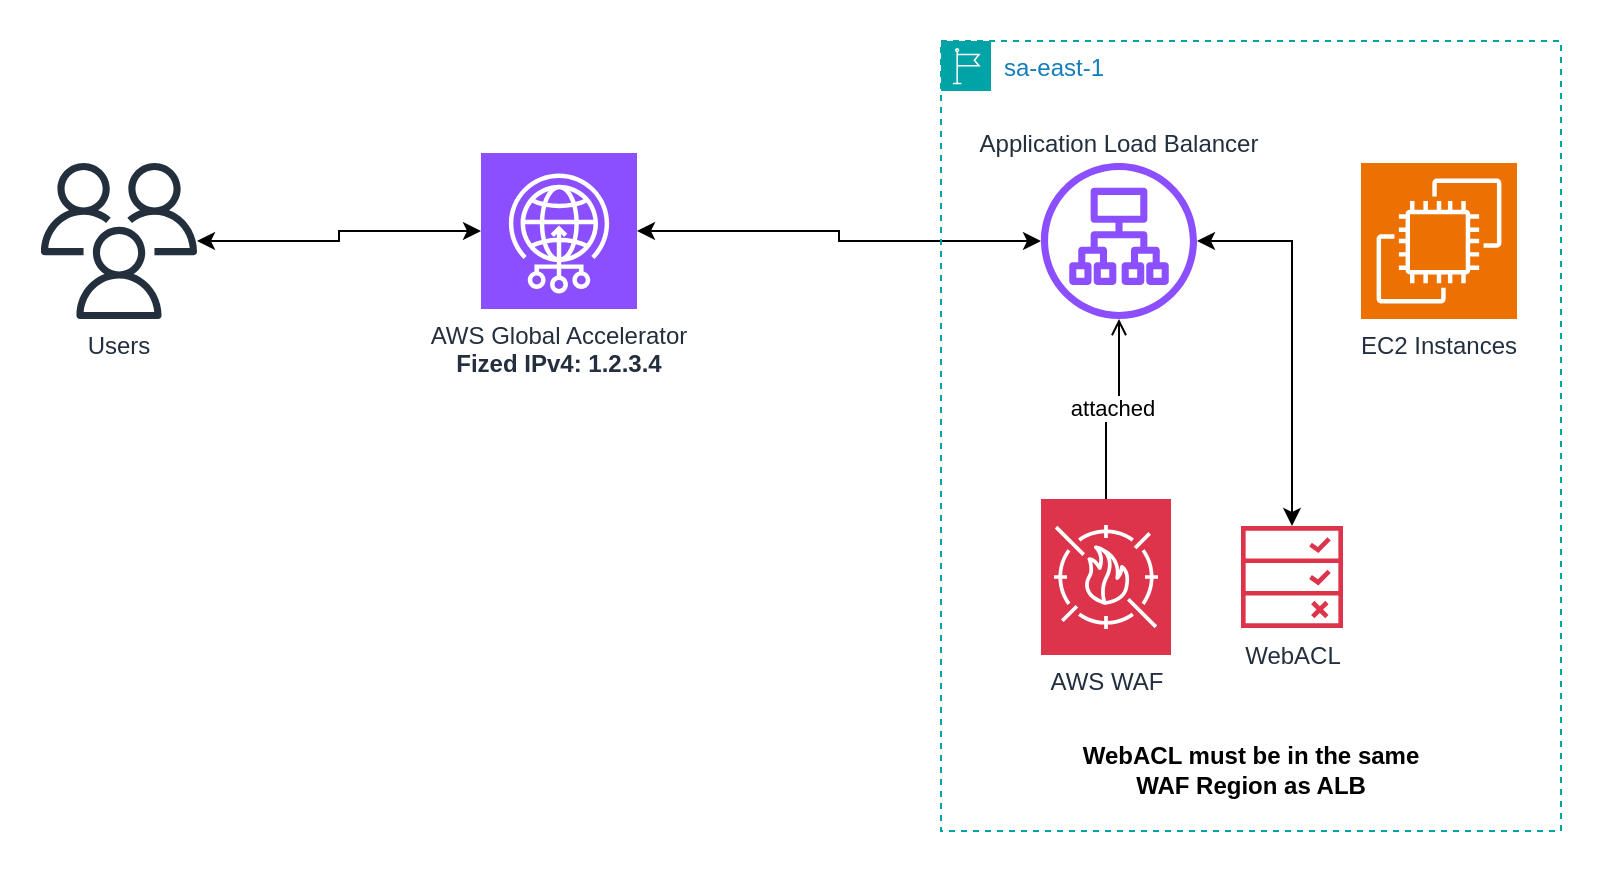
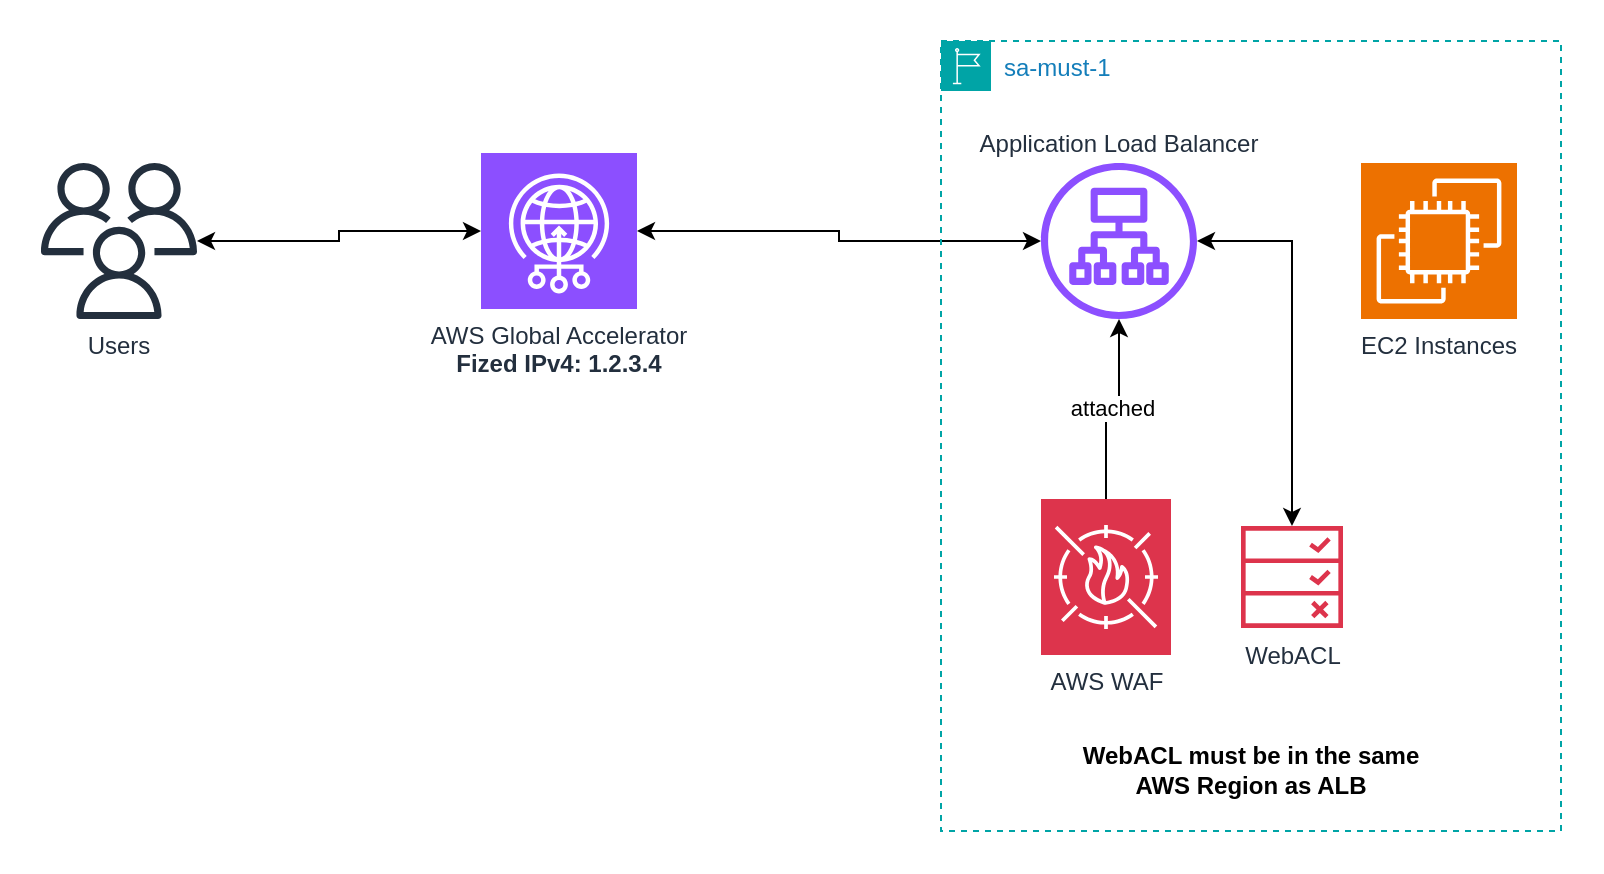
(1065, 69) -> (1065, 69)
(1119, 331) -> (1119, 334)
(1252, 771) -> (1252, 771)
